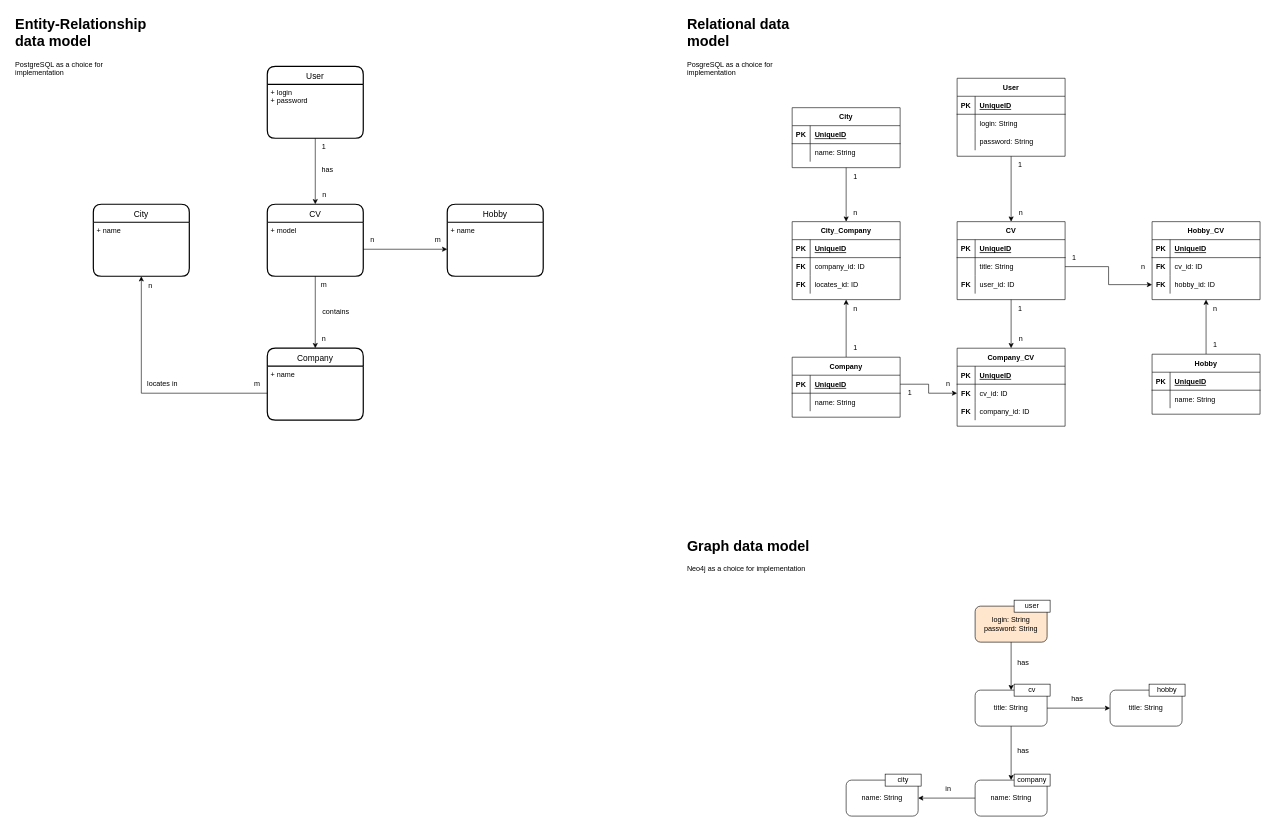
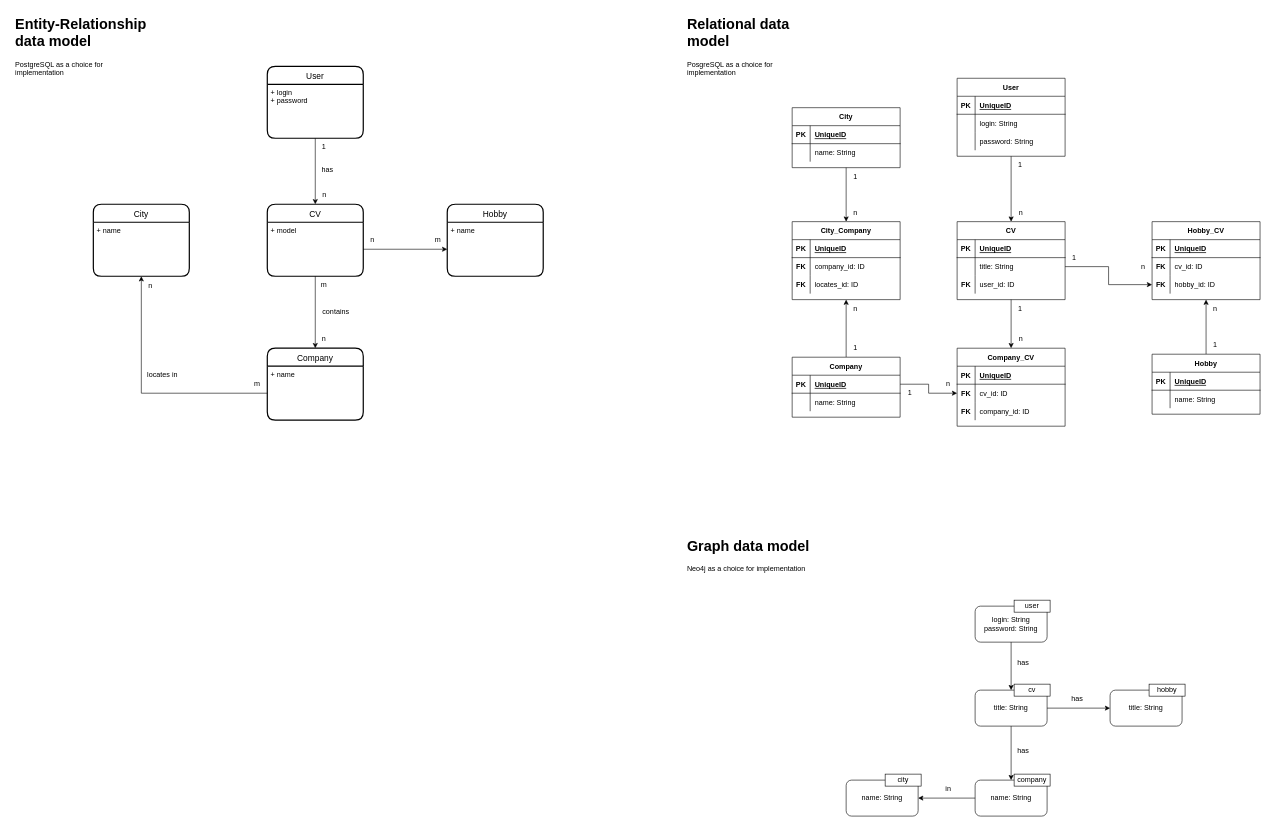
(162, 384) -> (162, 375)
(1011, 624) -> (1011, 624)
